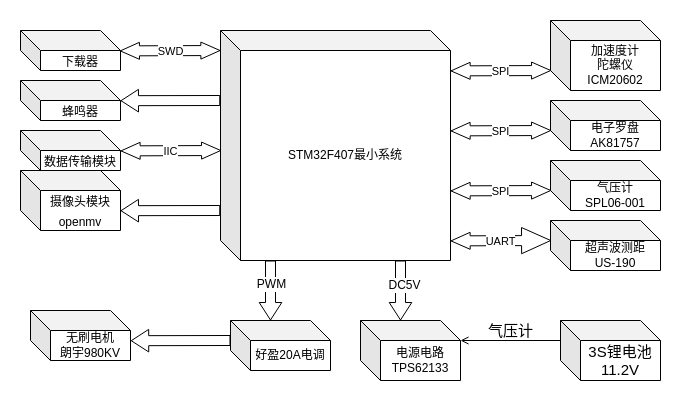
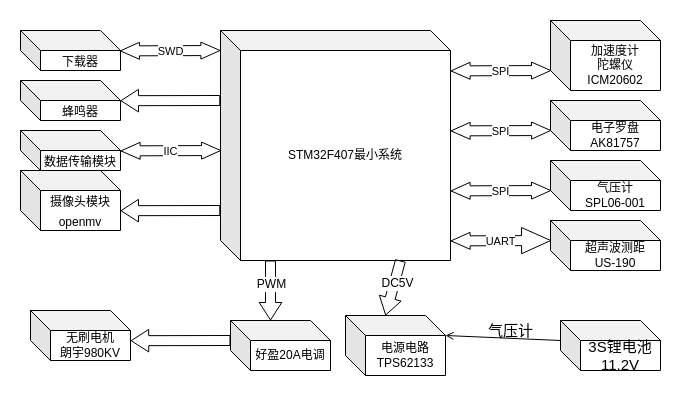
(411, 351) -> (396, 346)
(611, 351) -> (611, 346)
